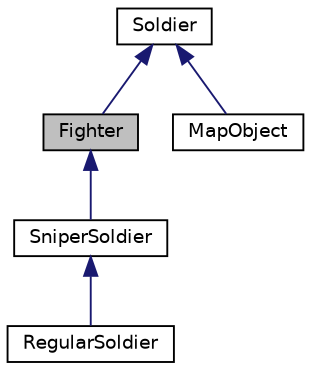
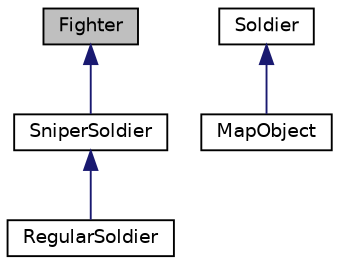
(122, 87) -> none
